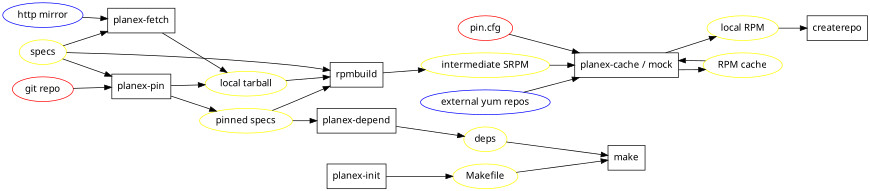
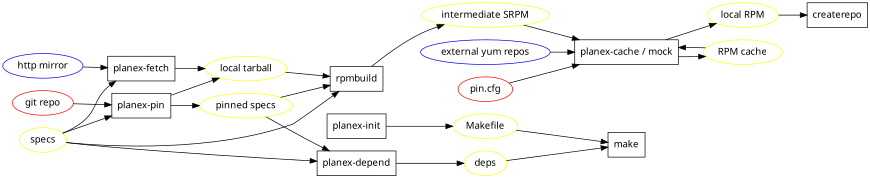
none -> (188, 153)
